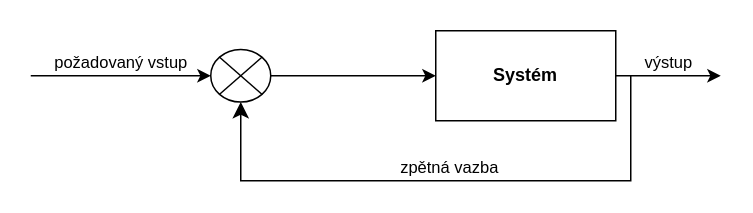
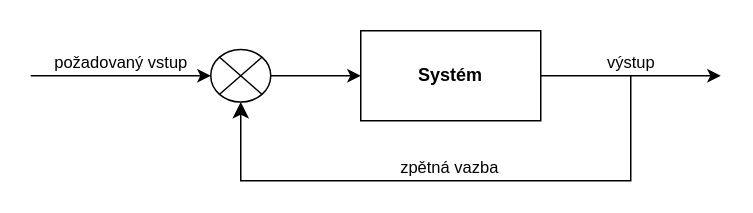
(526, 76) -> (451, 76)
